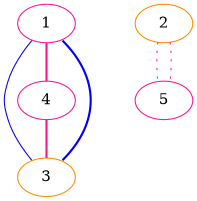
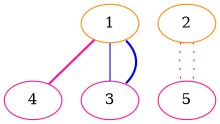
(46, 23) -> (110, 23)
(46, 139) -> none
(46, 177) -> (110, 100)
